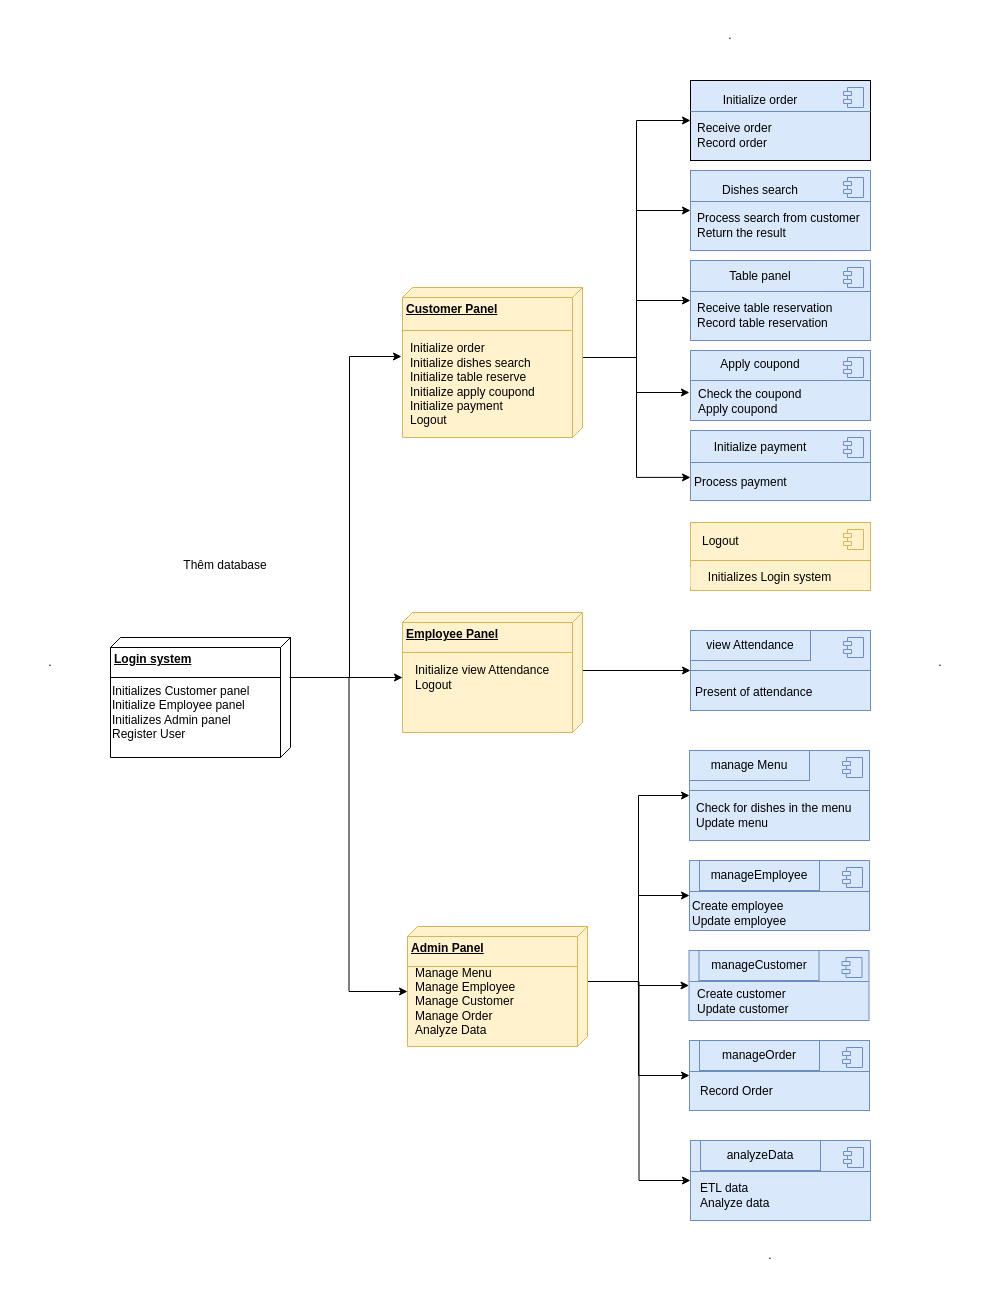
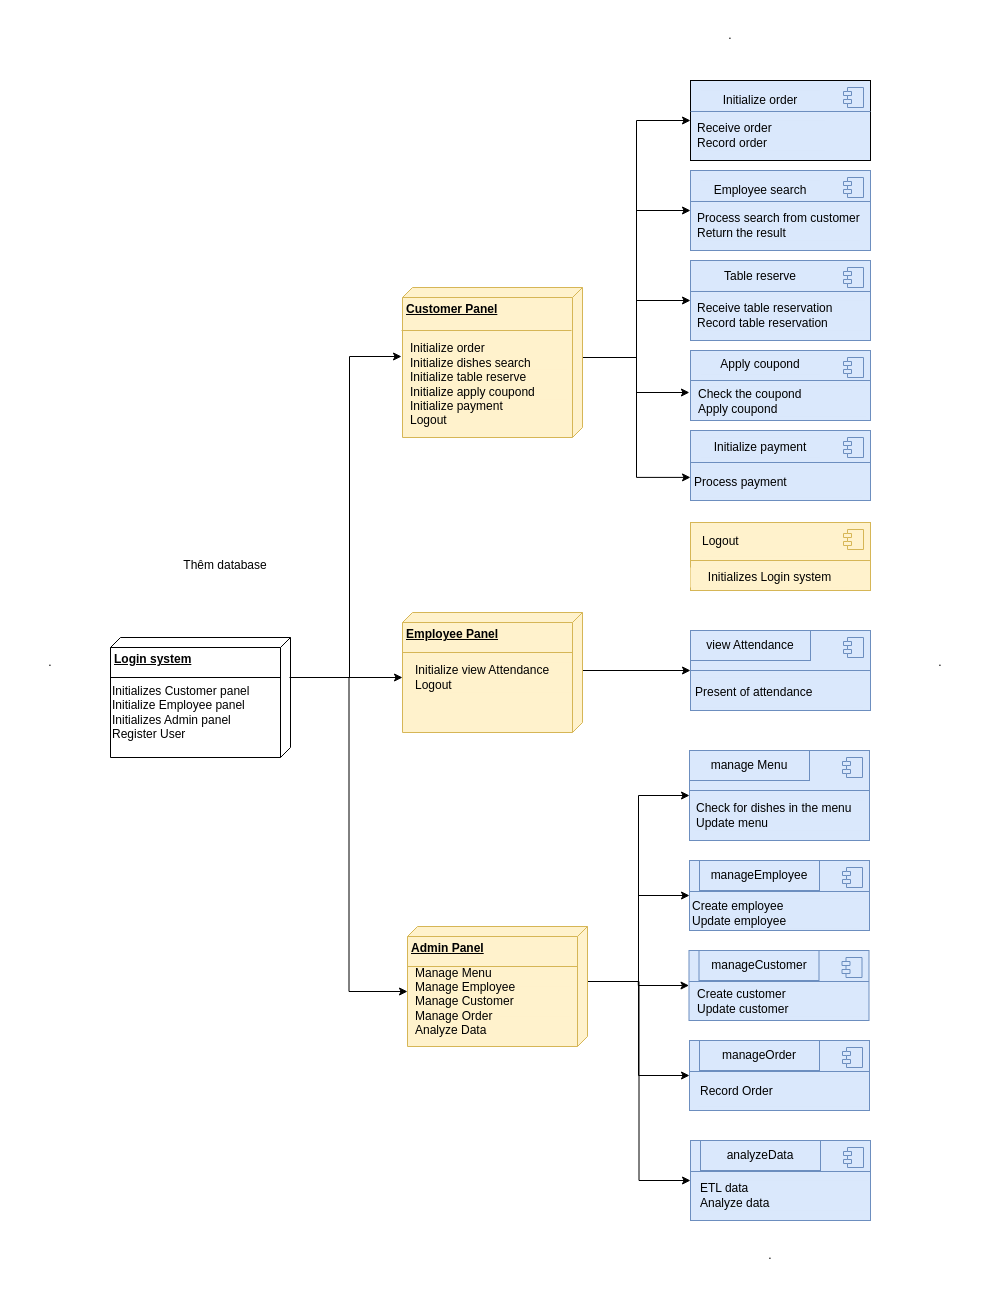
(761, 191) -> (761, 191)
(761, 277) -> (761, 277)
